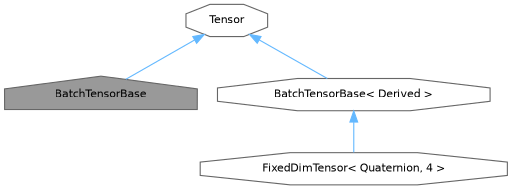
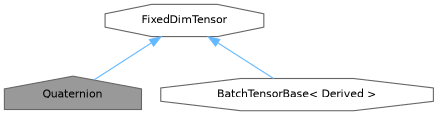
(227, 20) -> (184, 20)
(101, 95) -> (73, 95)
(354, 169) -> none
